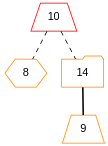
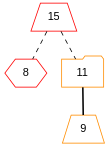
(54, 17) -> (54, 17)
(26, 73) -> (26, 73)
(83, 73) -> (83, 73)
